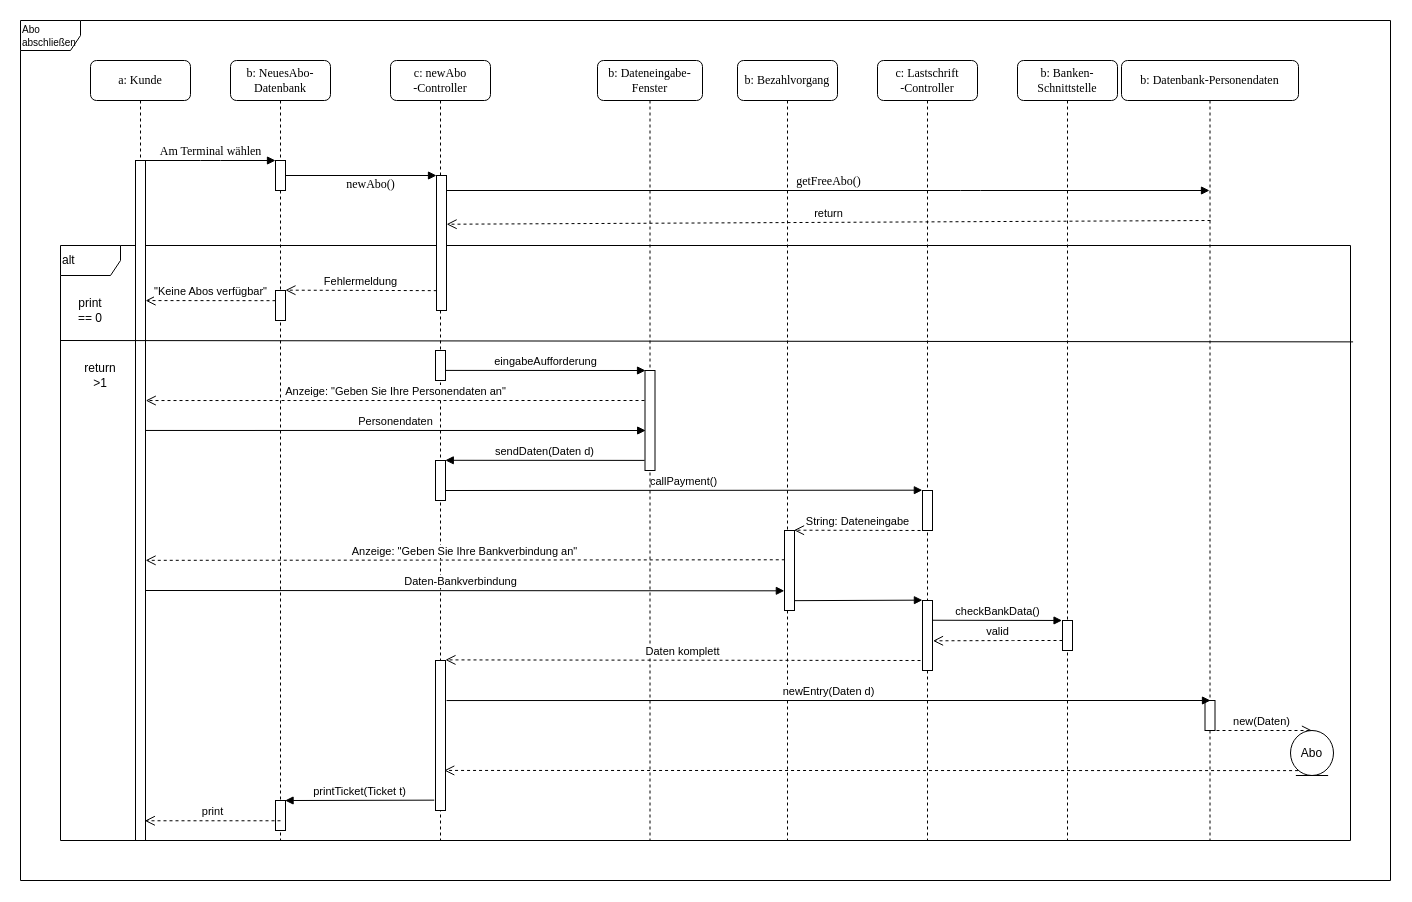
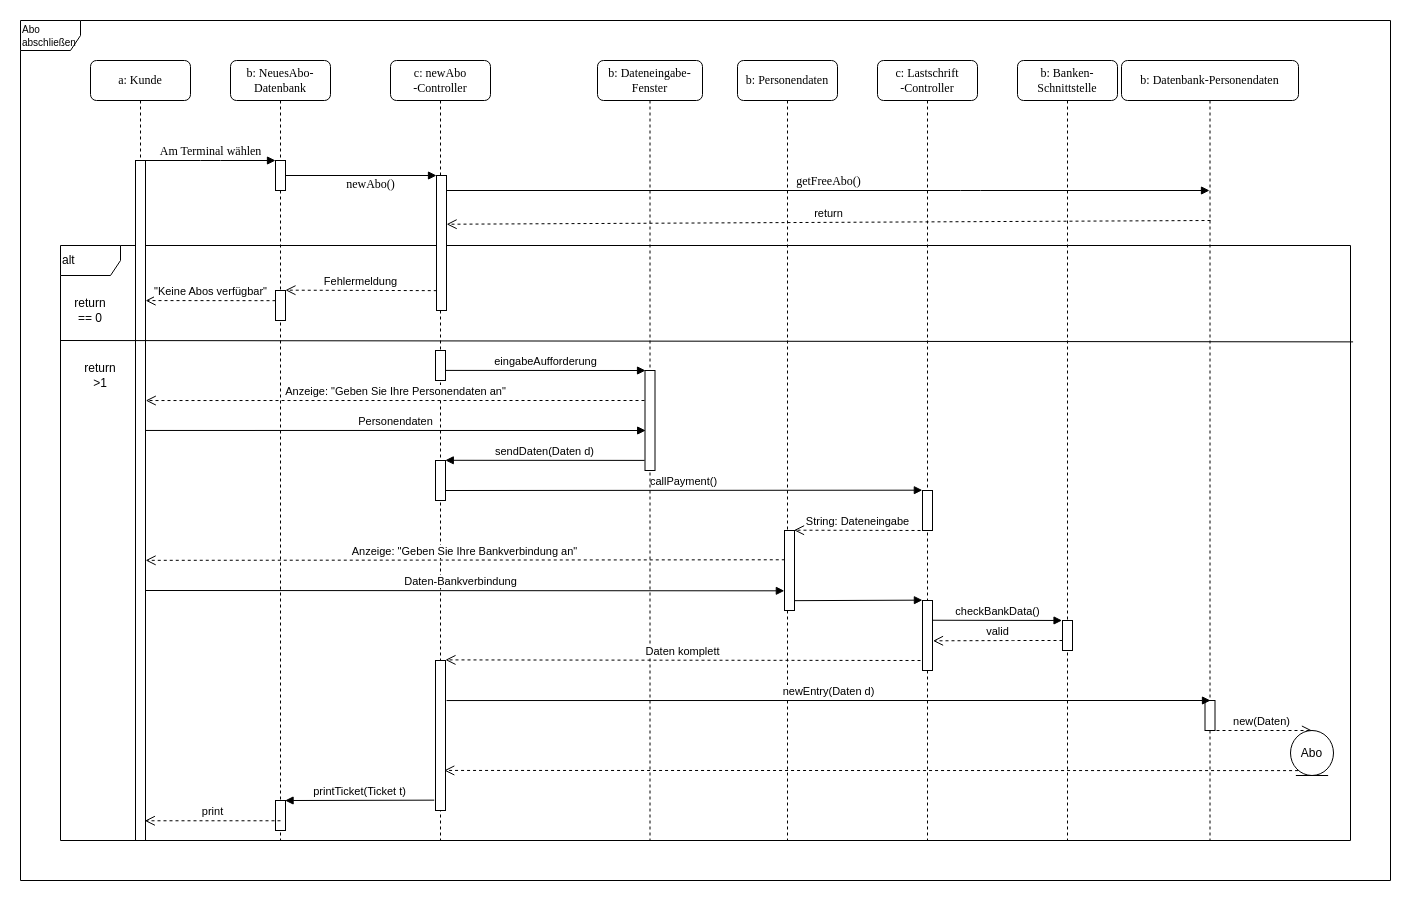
(788, 81) -> (788, 81)
(91, 311) -> (91, 311)
